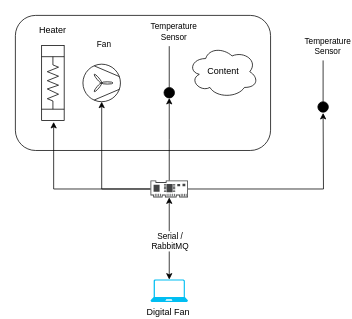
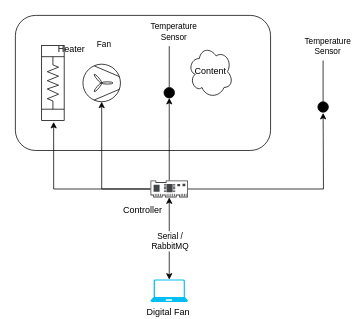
(53, 30) -> (72, 49)
(223, 72) -> (210, 72)
none -> (143, 210)
